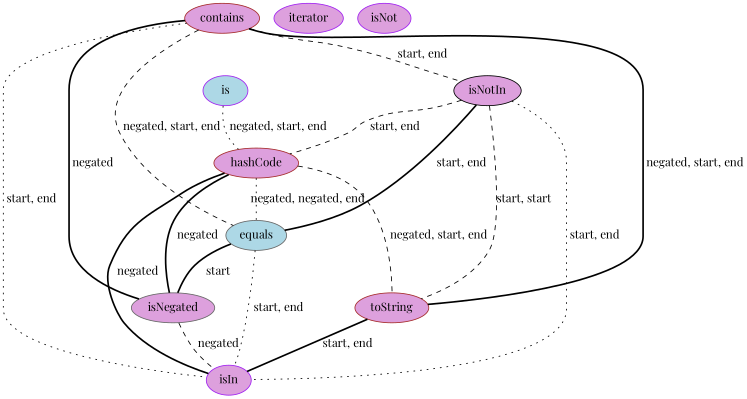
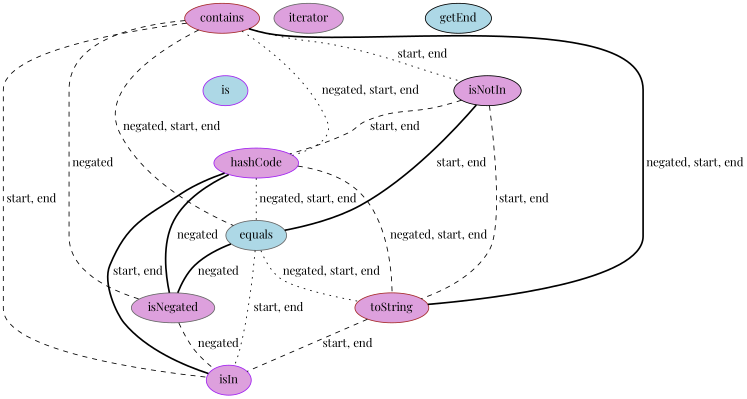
(309, 18) -> (309, 18)
(384, 18) -> none
none -> (458, 18)
(356, 50) -> (356, 50)
(225, 130) -> (309, 91)
(69, 139) -> (69, 139)
(256, 163) -> (256, 163)
(307, 199) -> (307, 199)
(522, 199) -> (522, 199)
(3, 209) -> (3, 209)
(136, 272) -> (136, 272)
(217, 272) -> (217, 272)
none -> (302, 288)
(532, 344) -> none
(307, 345) -> (307, 345)
